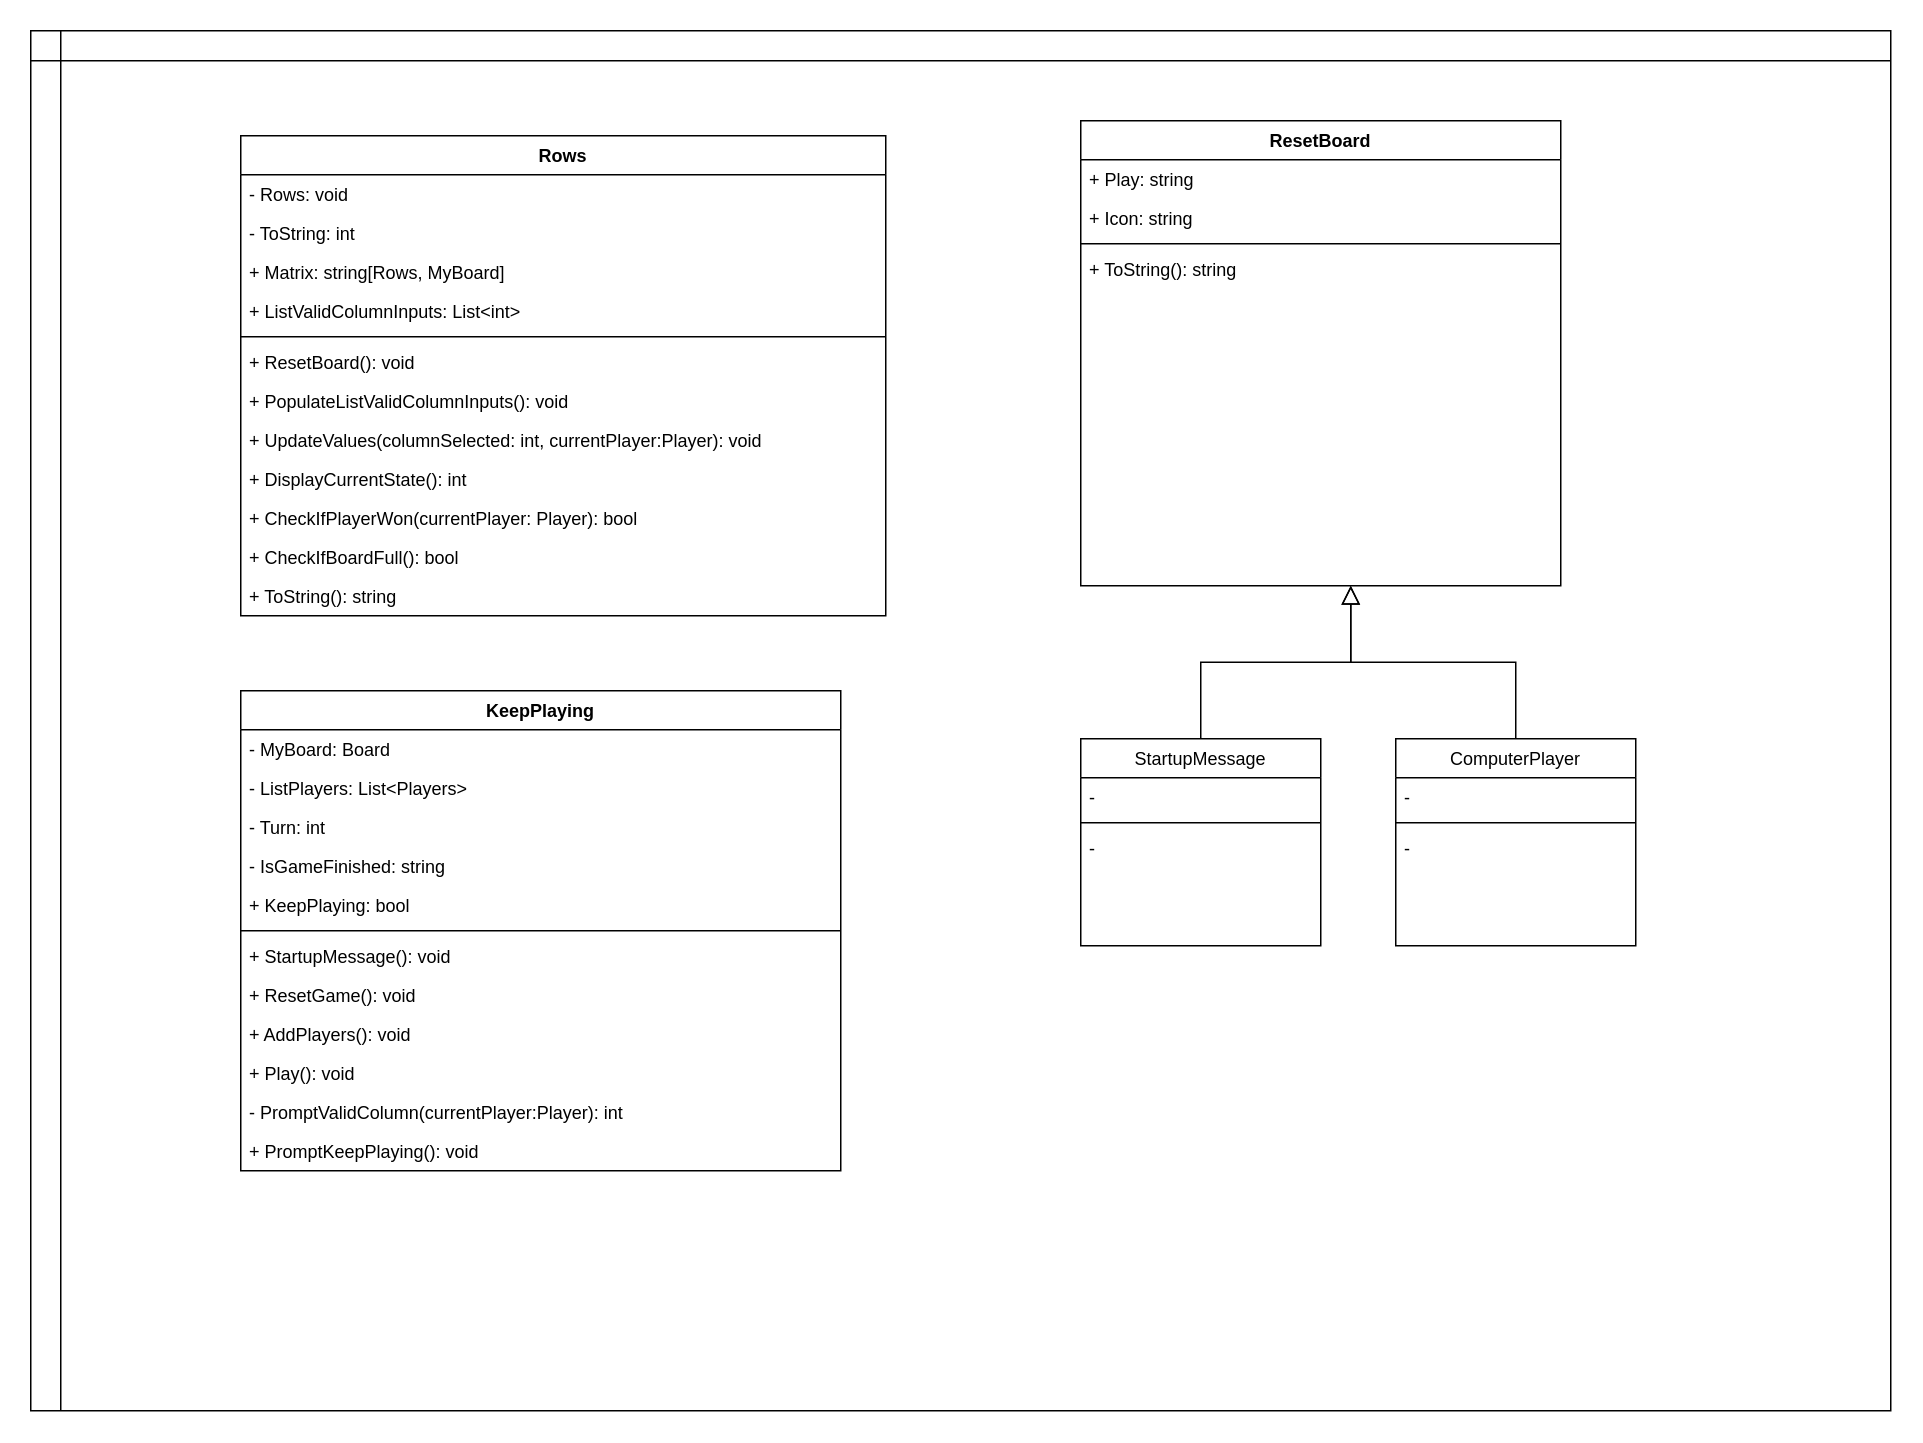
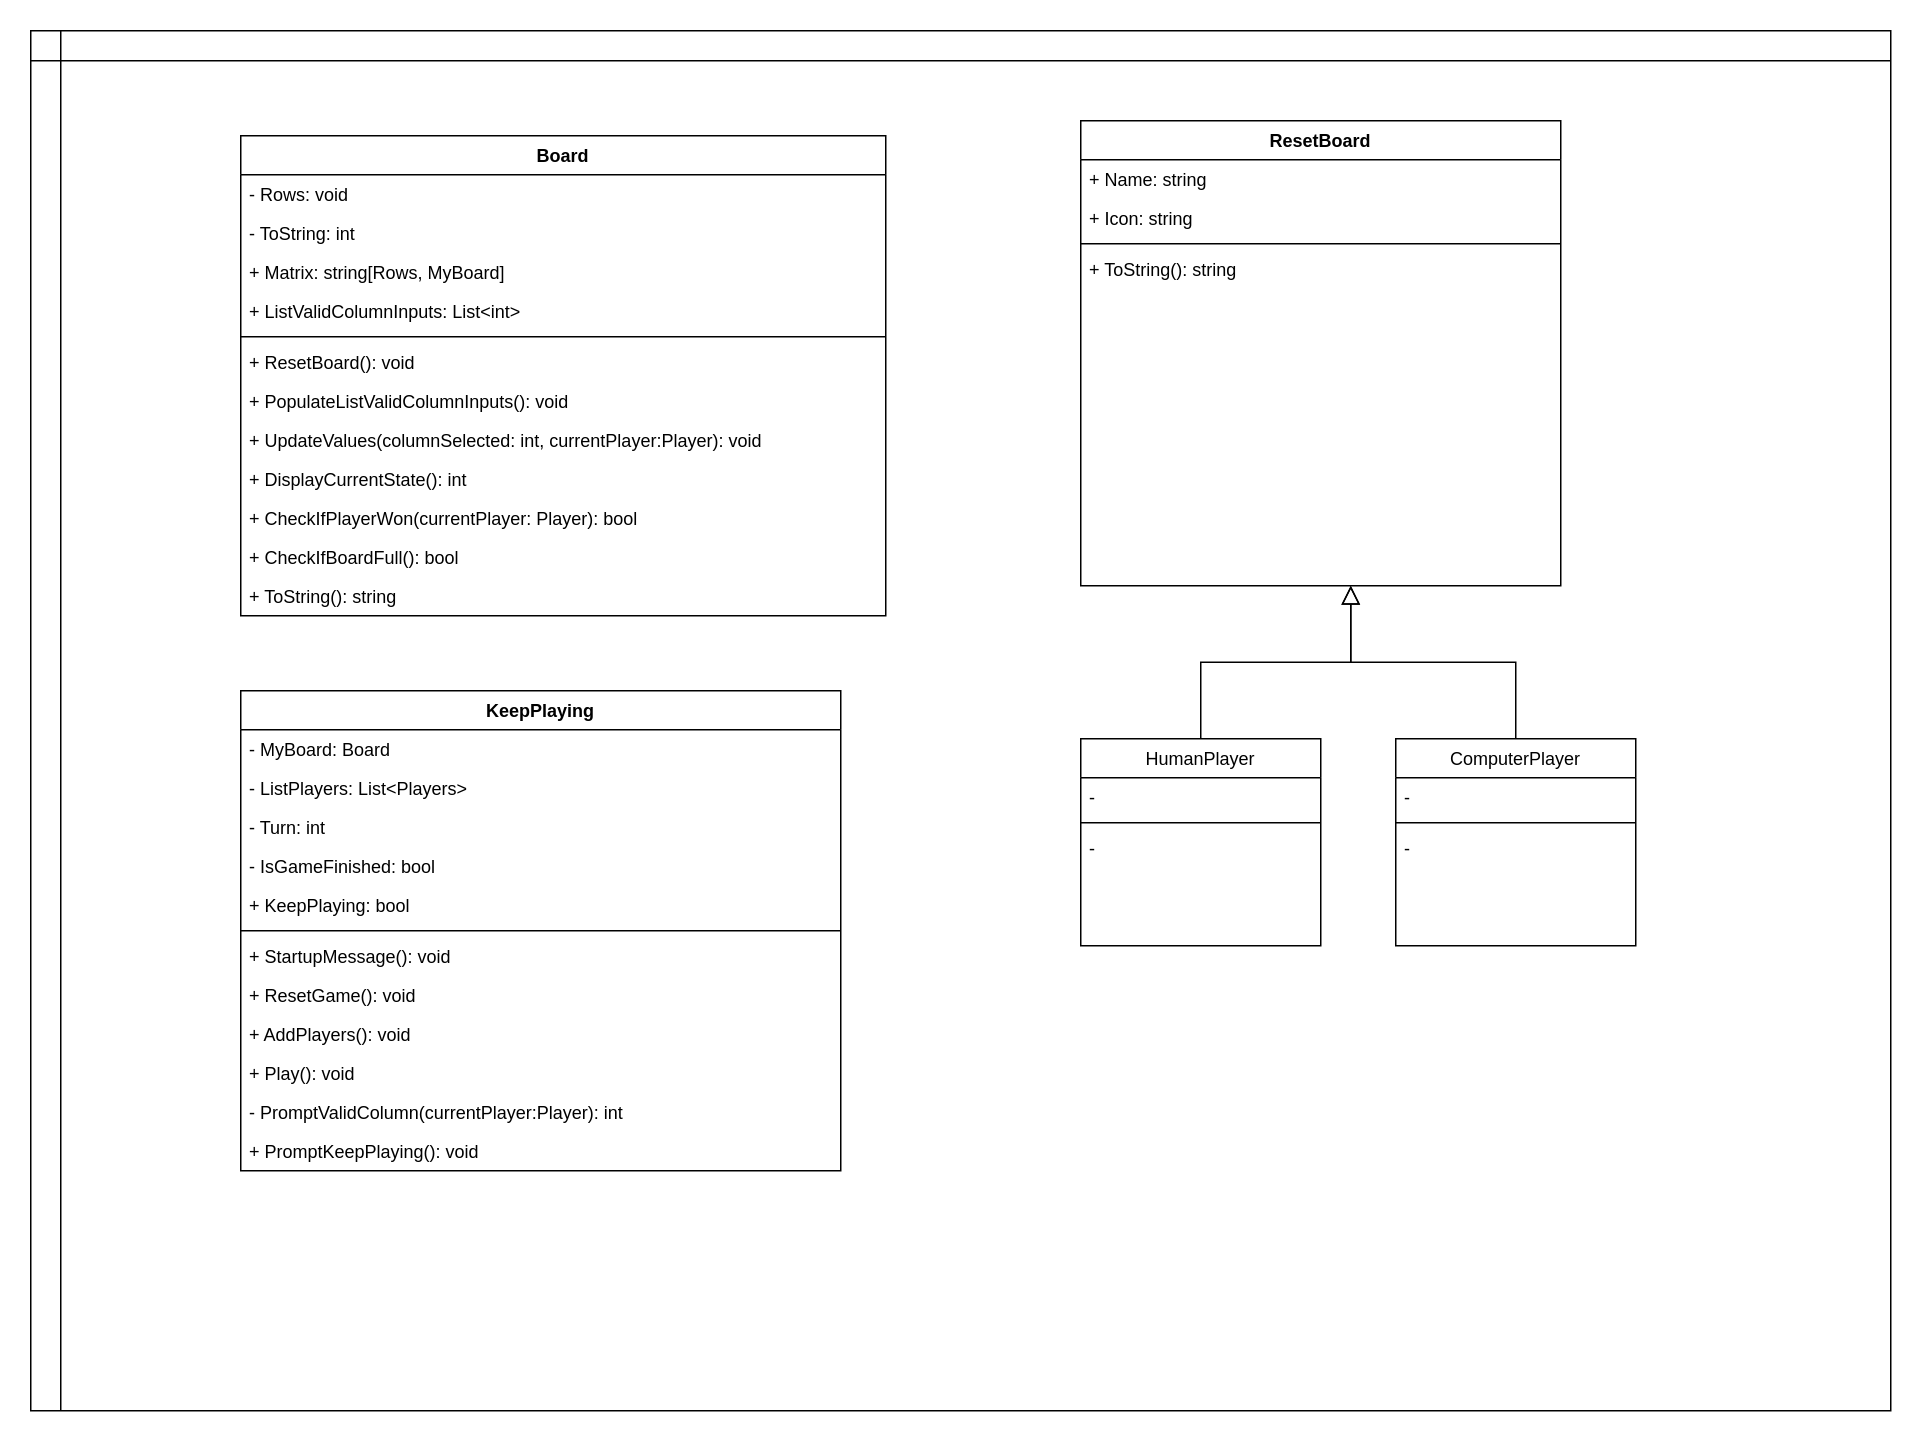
(563, 156) -> (563, 156)
(1148, 180) -> (1150, 180)
(1200, 759) -> (1200, 759)
(356, 867) -> (346, 867)
